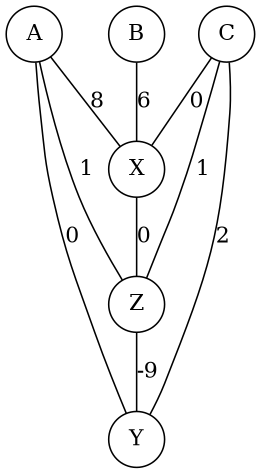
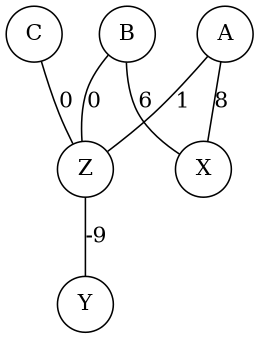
(182, 102) -> none
(203, 169) -> (67, 102)
(137, 237) -> (85, 95)
(64, 242) -> none
(213, 243) -> none
